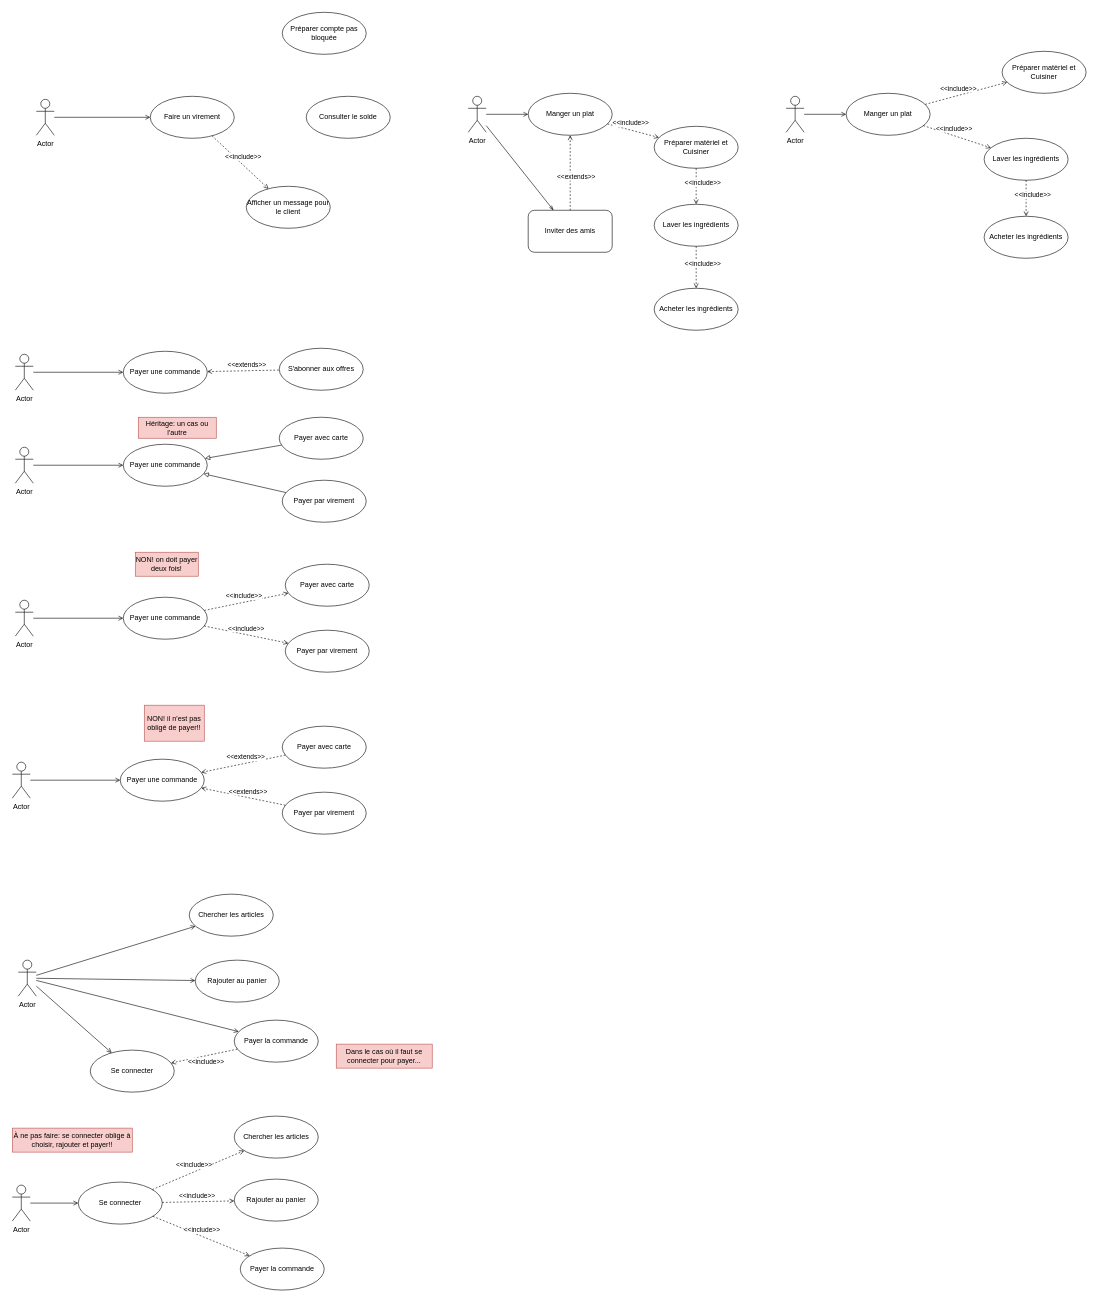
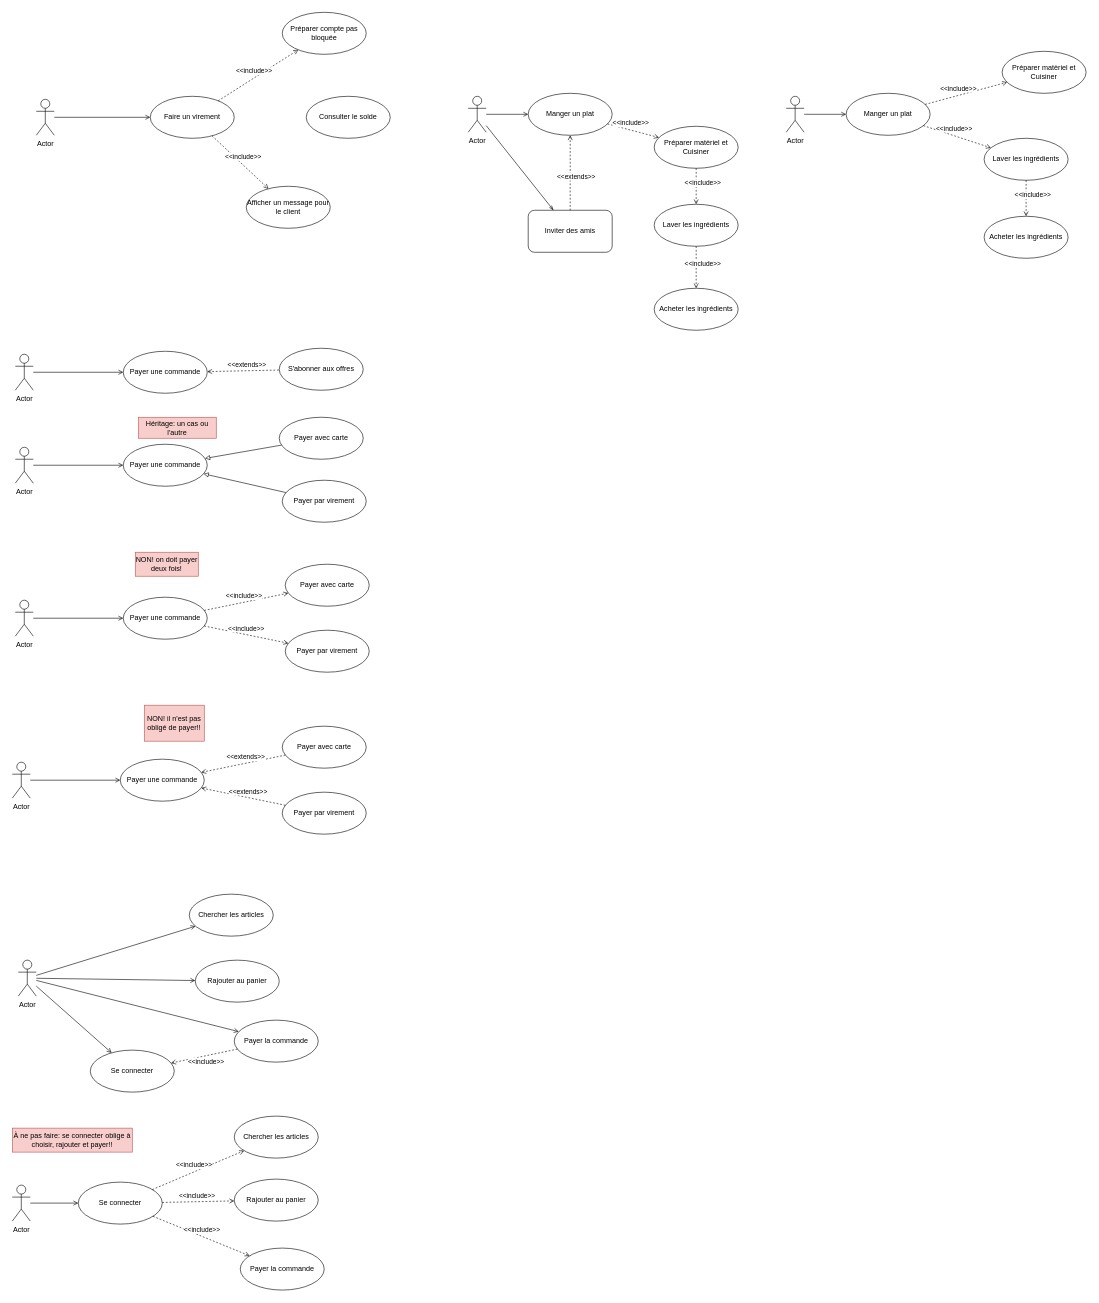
none -> (270, 68)
(384, 1056) -> none
